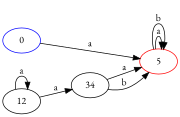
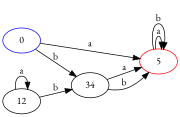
none -> (53, 61)
(56, 88) -> (56, 88)
